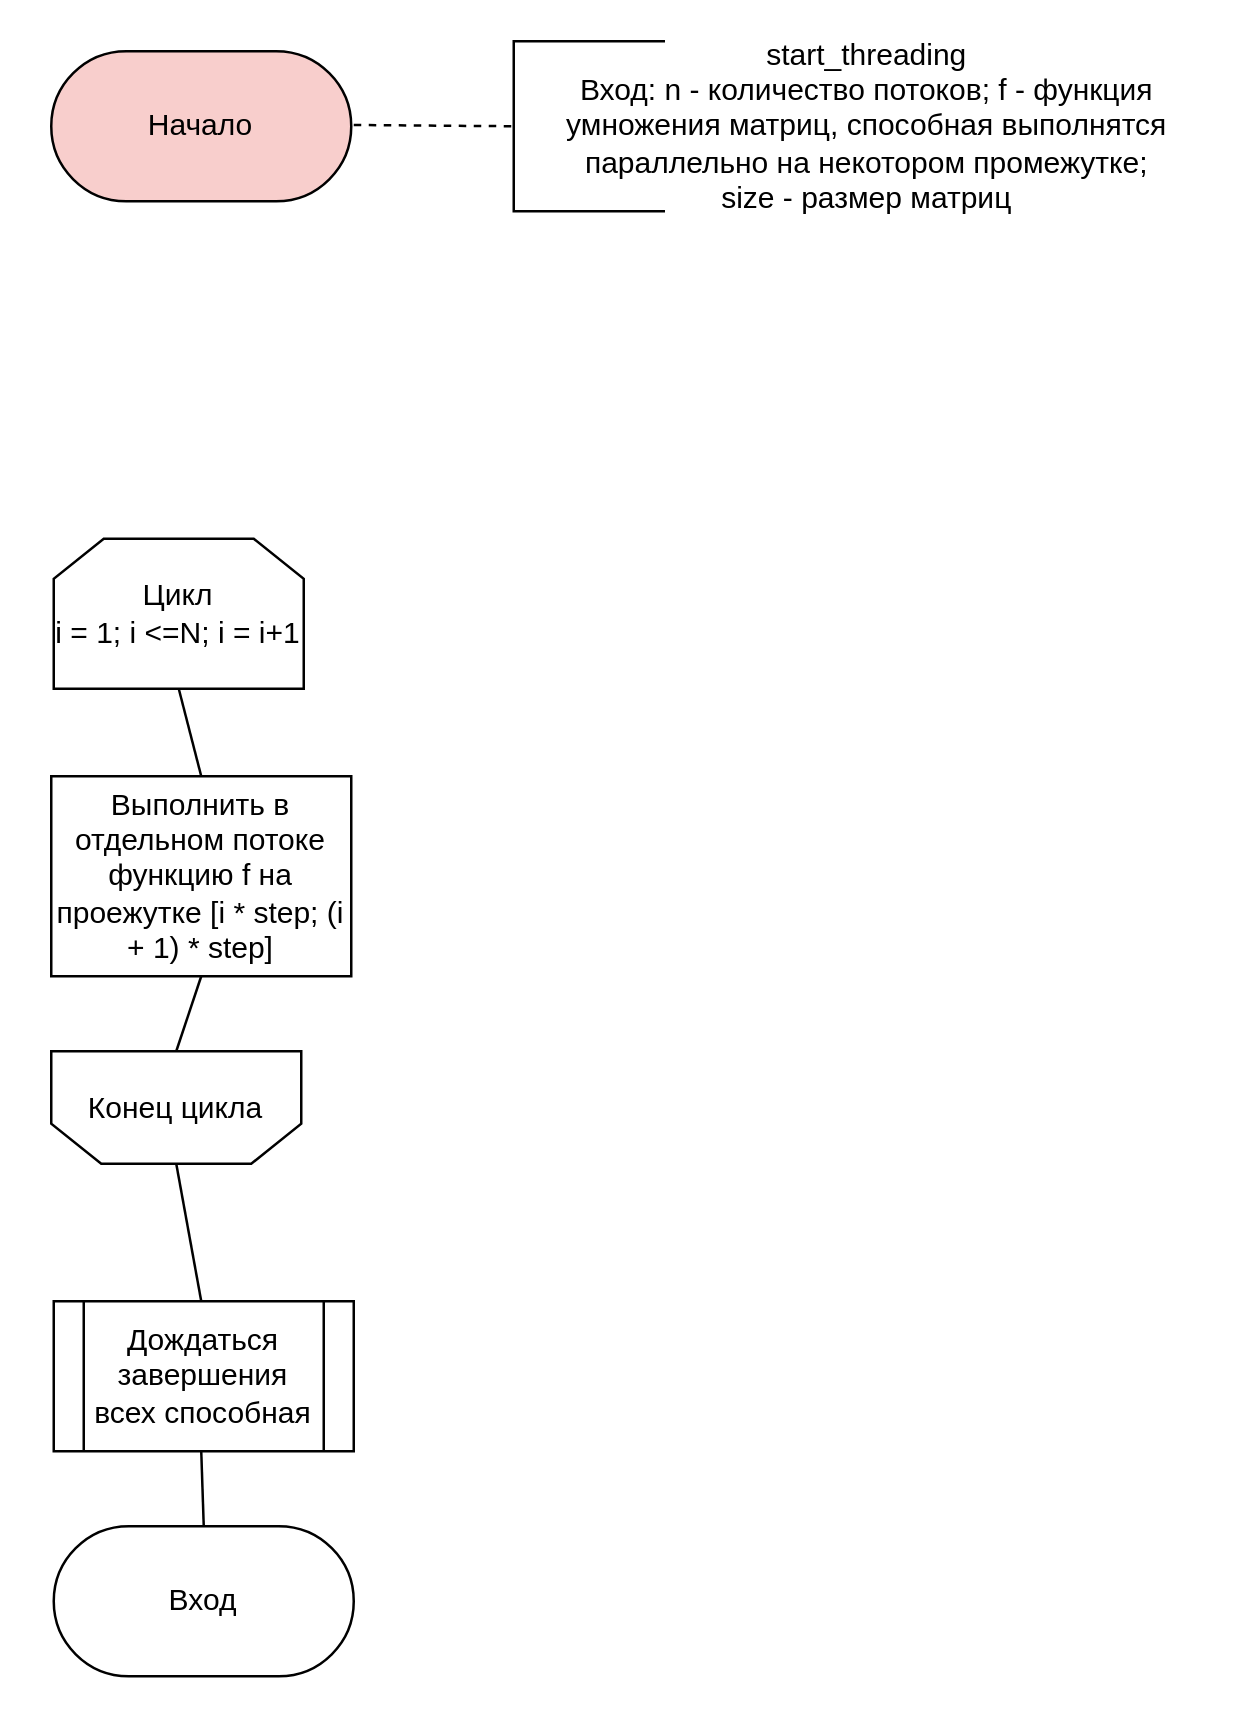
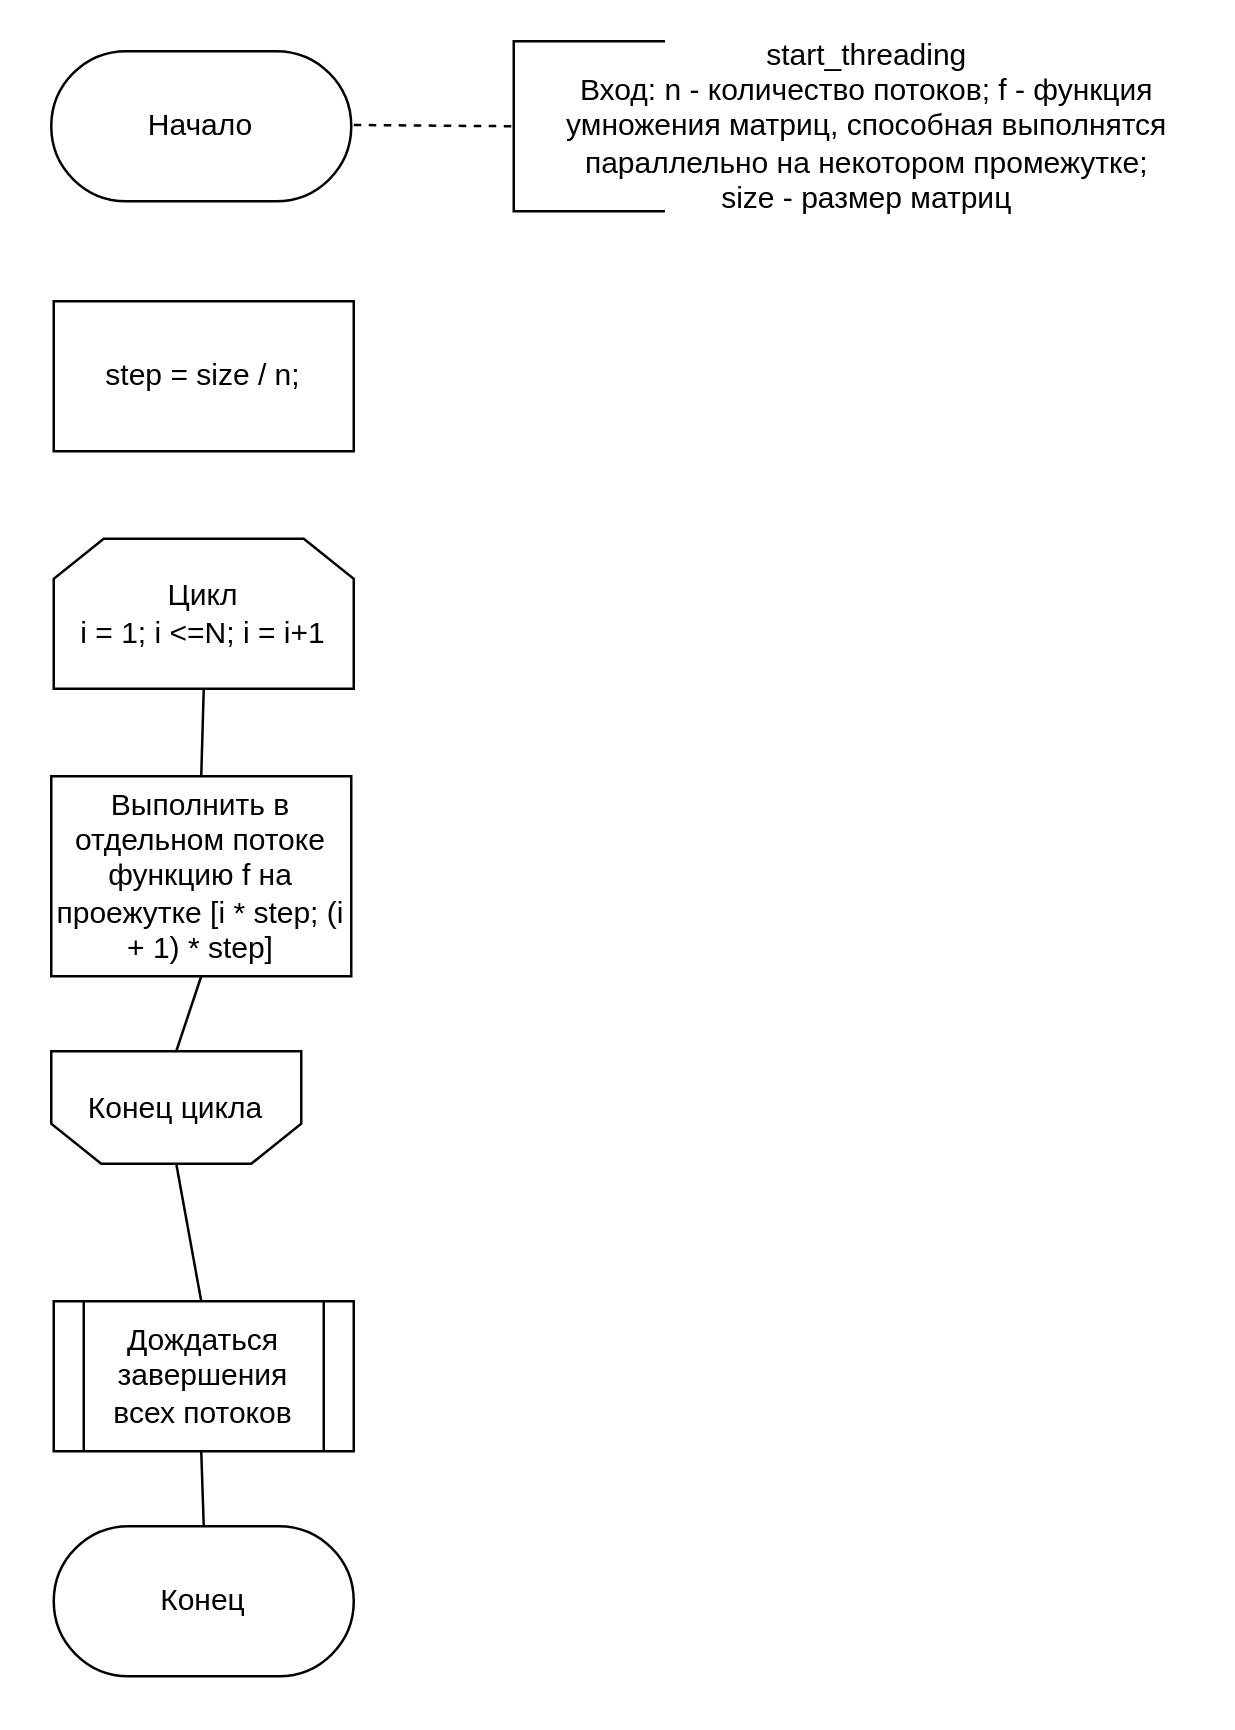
(201, 126) -> (201, 126)
none -> (204, 376)
(179, 614) -> (204, 614)
(204, 1376) -> (204, 1376)
(204, 1601) -> (204, 1601)
